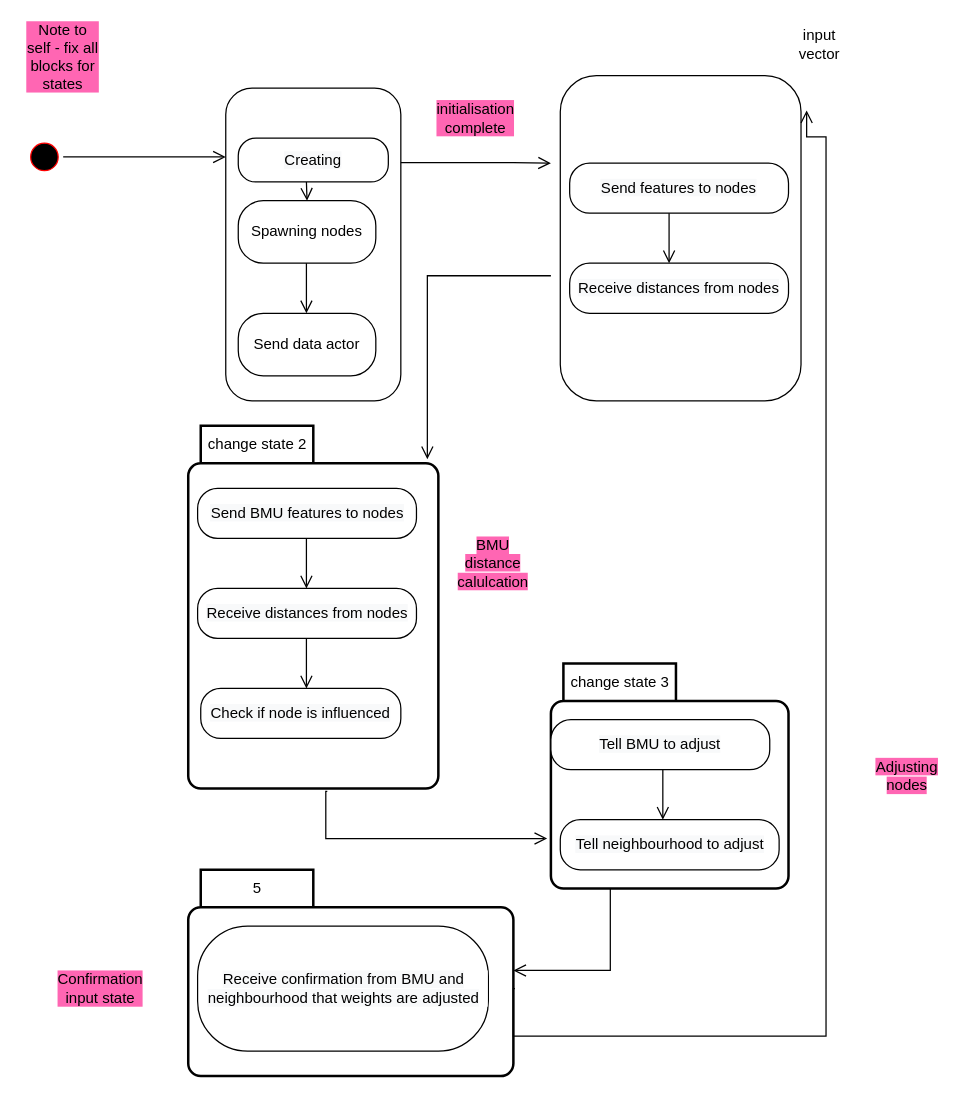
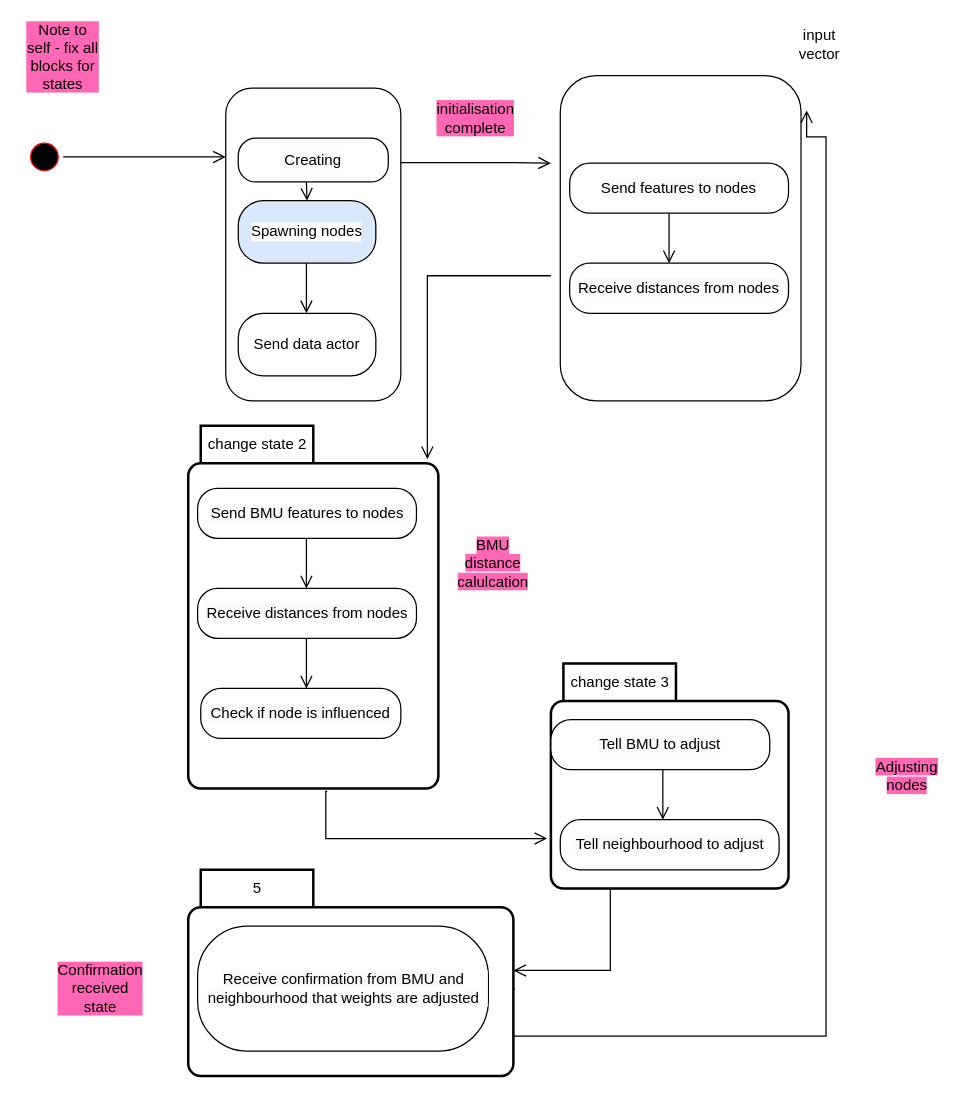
(307, 232) -> (307, 232)
(101, 988) -> (101, 988)
